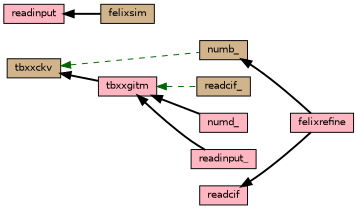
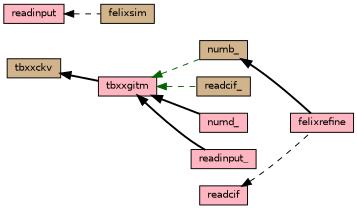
(87, 14) -> (87, 14)
(135, 59) -> (181, 66)
(281, 158) -> (281, 158)
